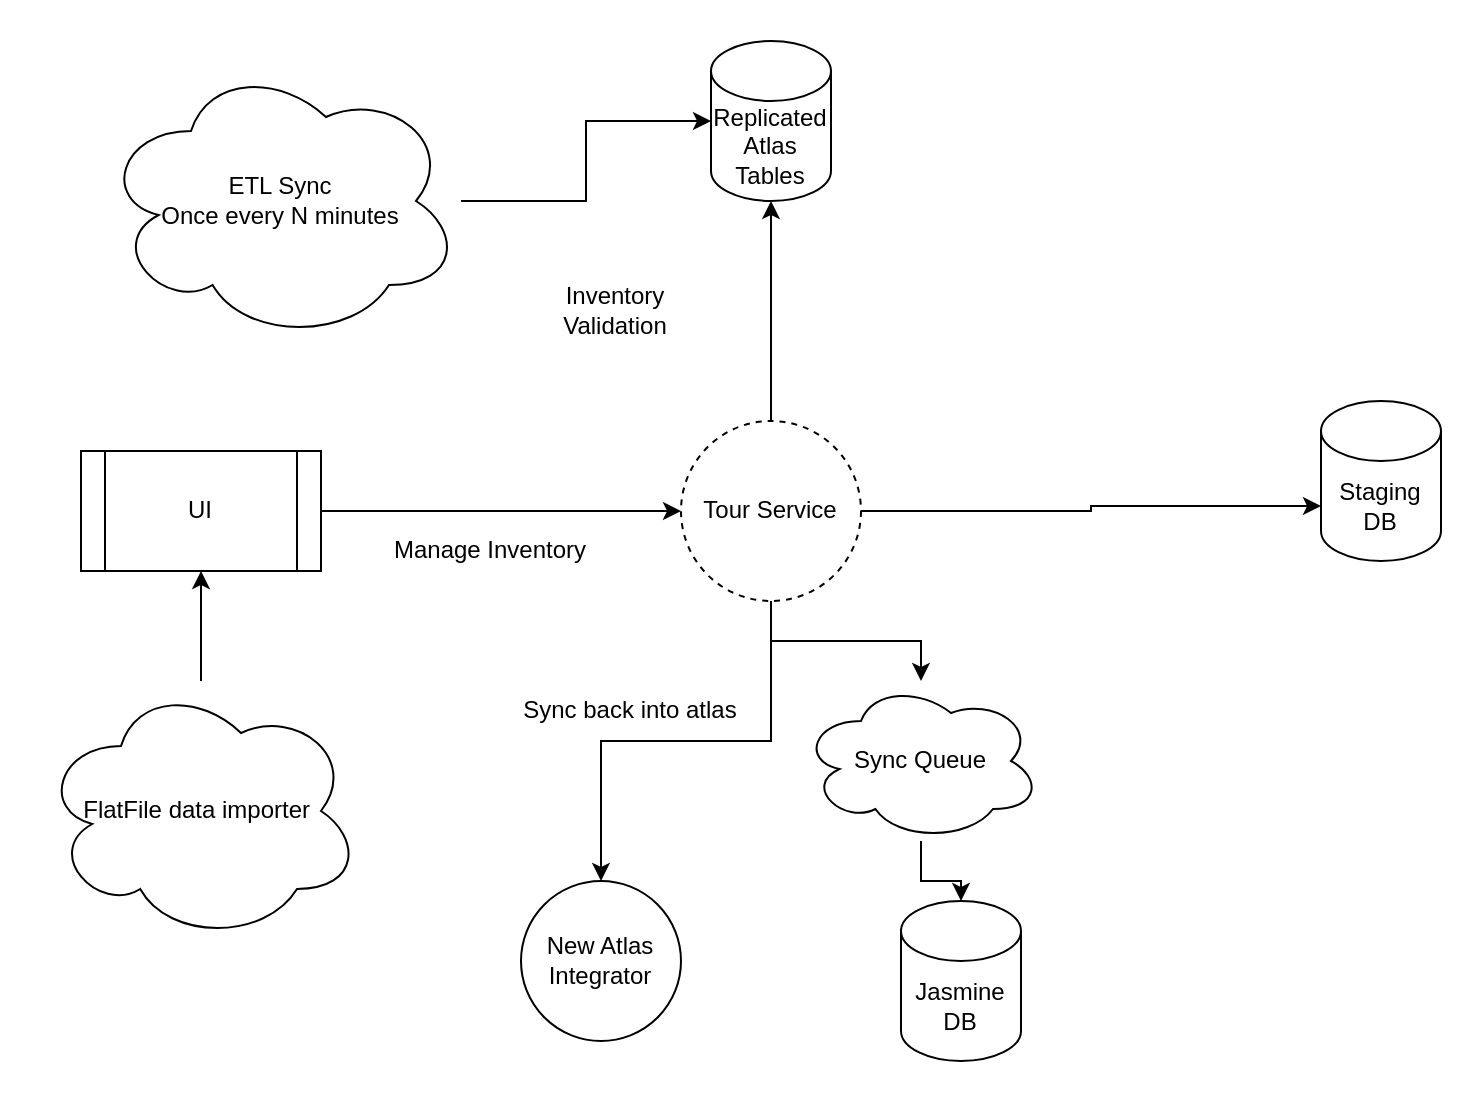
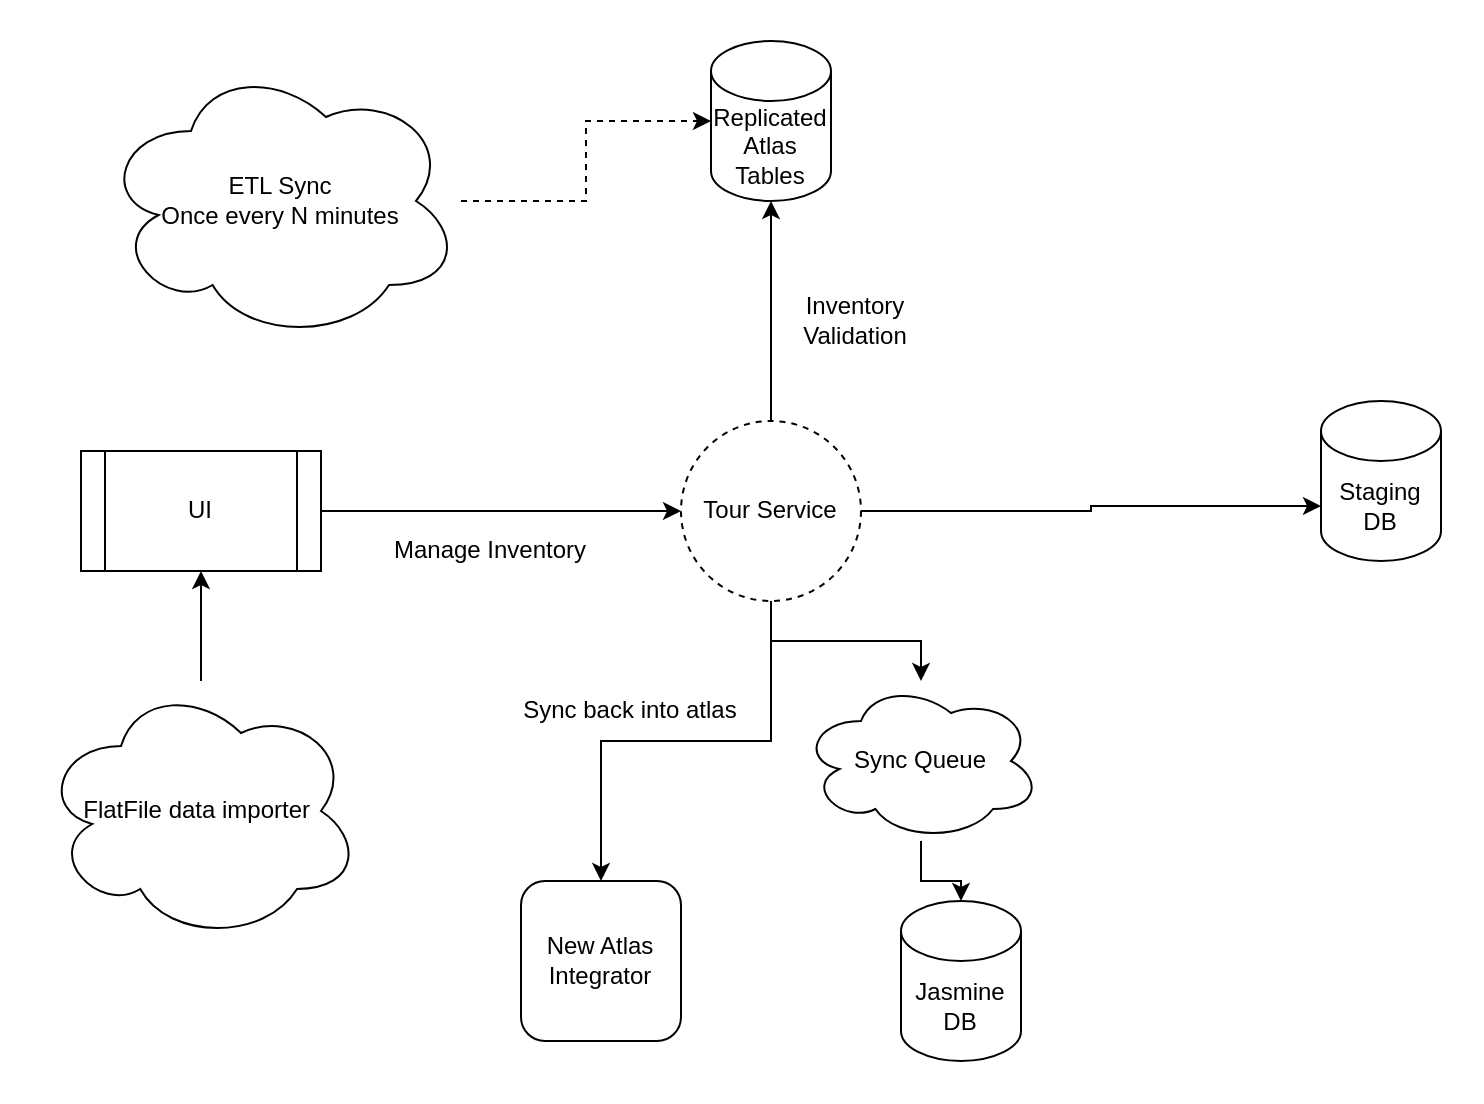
(586, 168) -> (586, 168)
(616, 311) -> (856, 321)
(601, 961) -> (601, 961)
